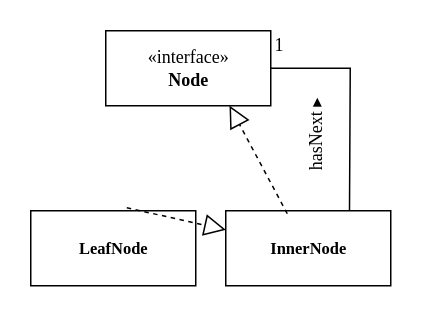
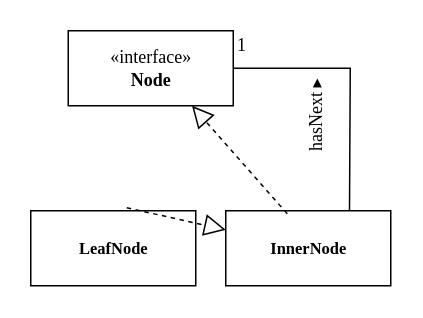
(188, 68) -> (151, 68)
